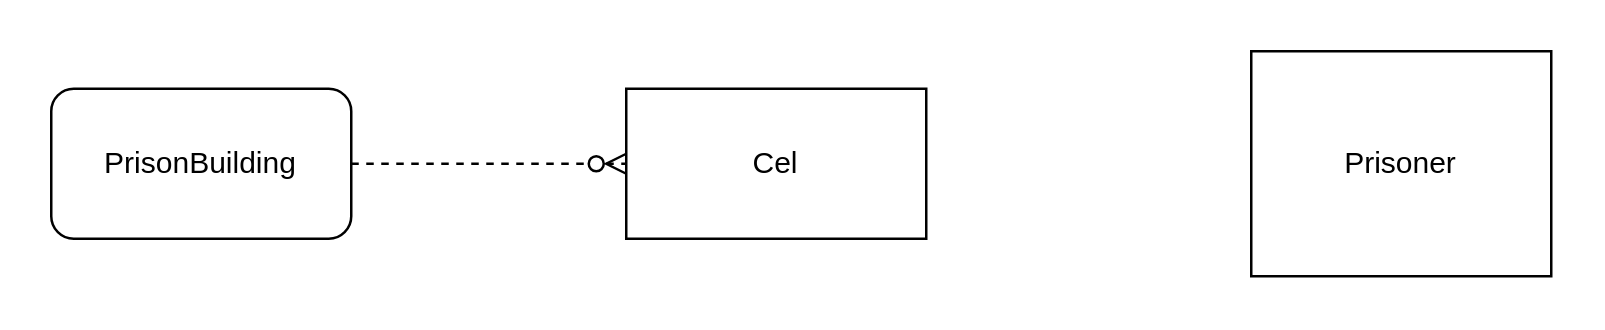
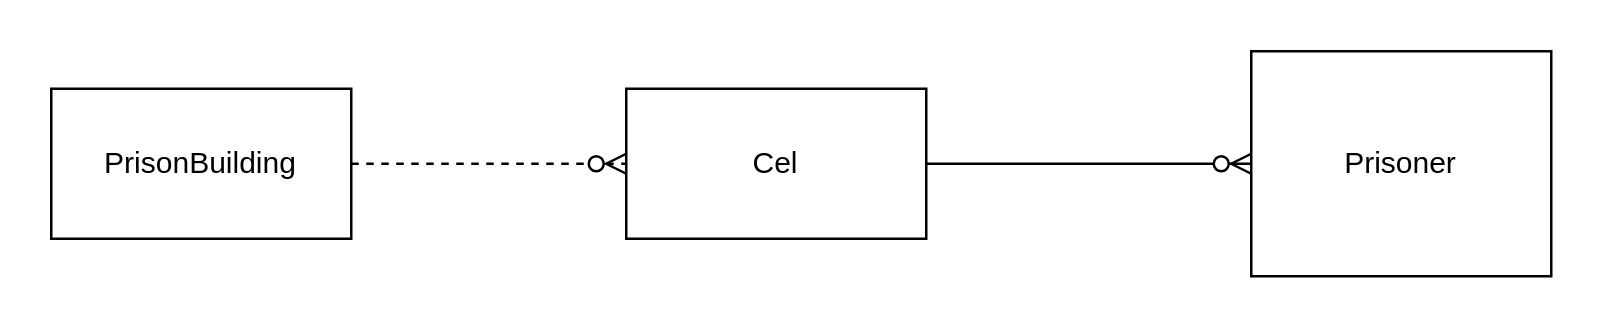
(201, 164) -> (201, 164)
none -> (1071, 164)
